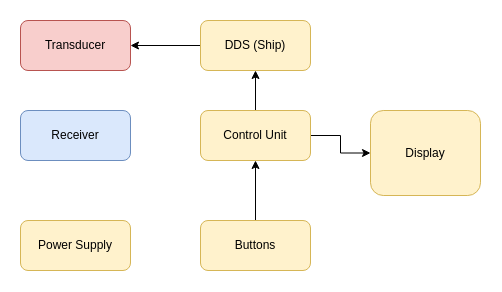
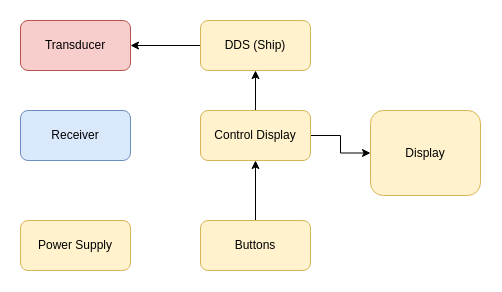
(256, 136) -> (256, 136)
